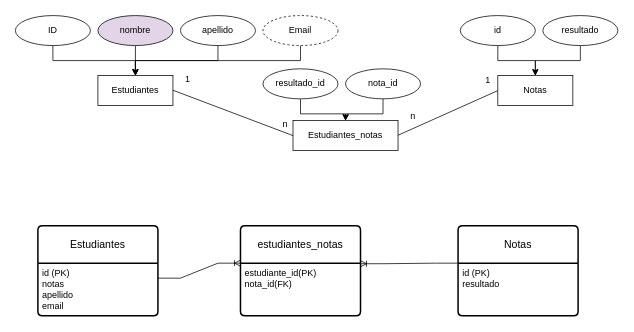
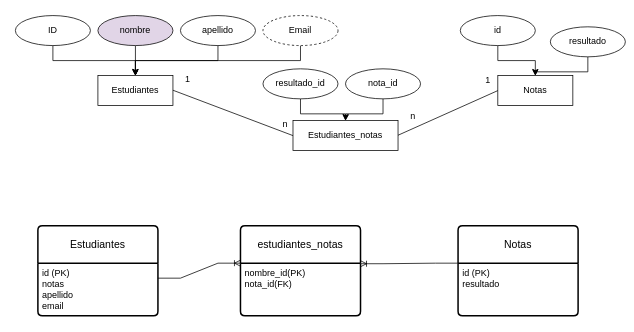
(580, 30) -> (588, 42)
(285, 279) -> (276, 279)
